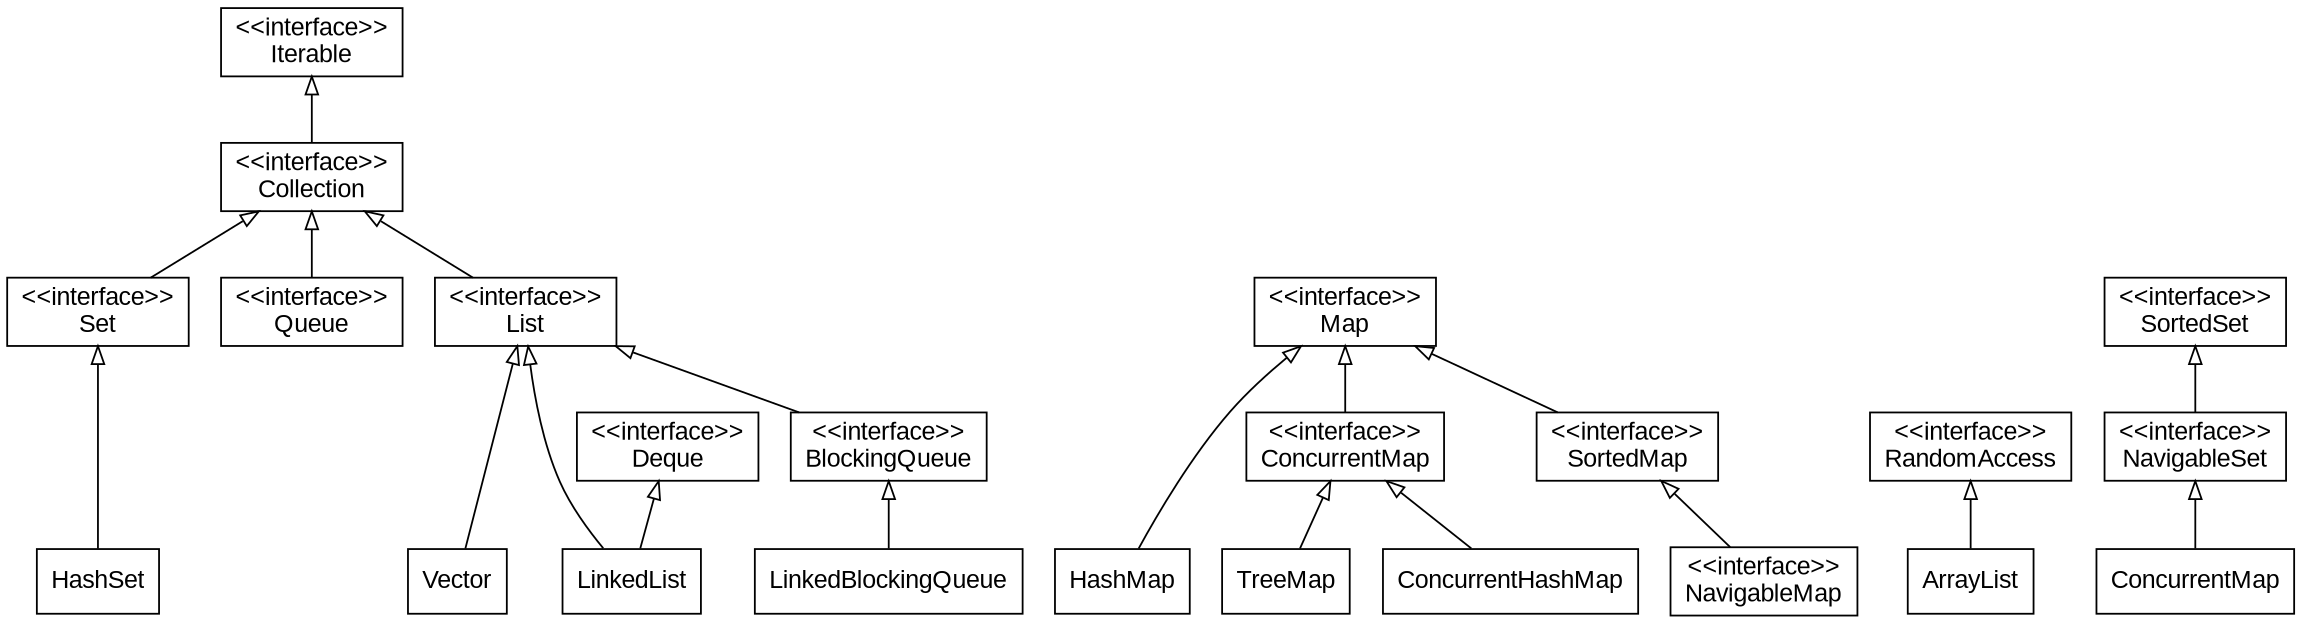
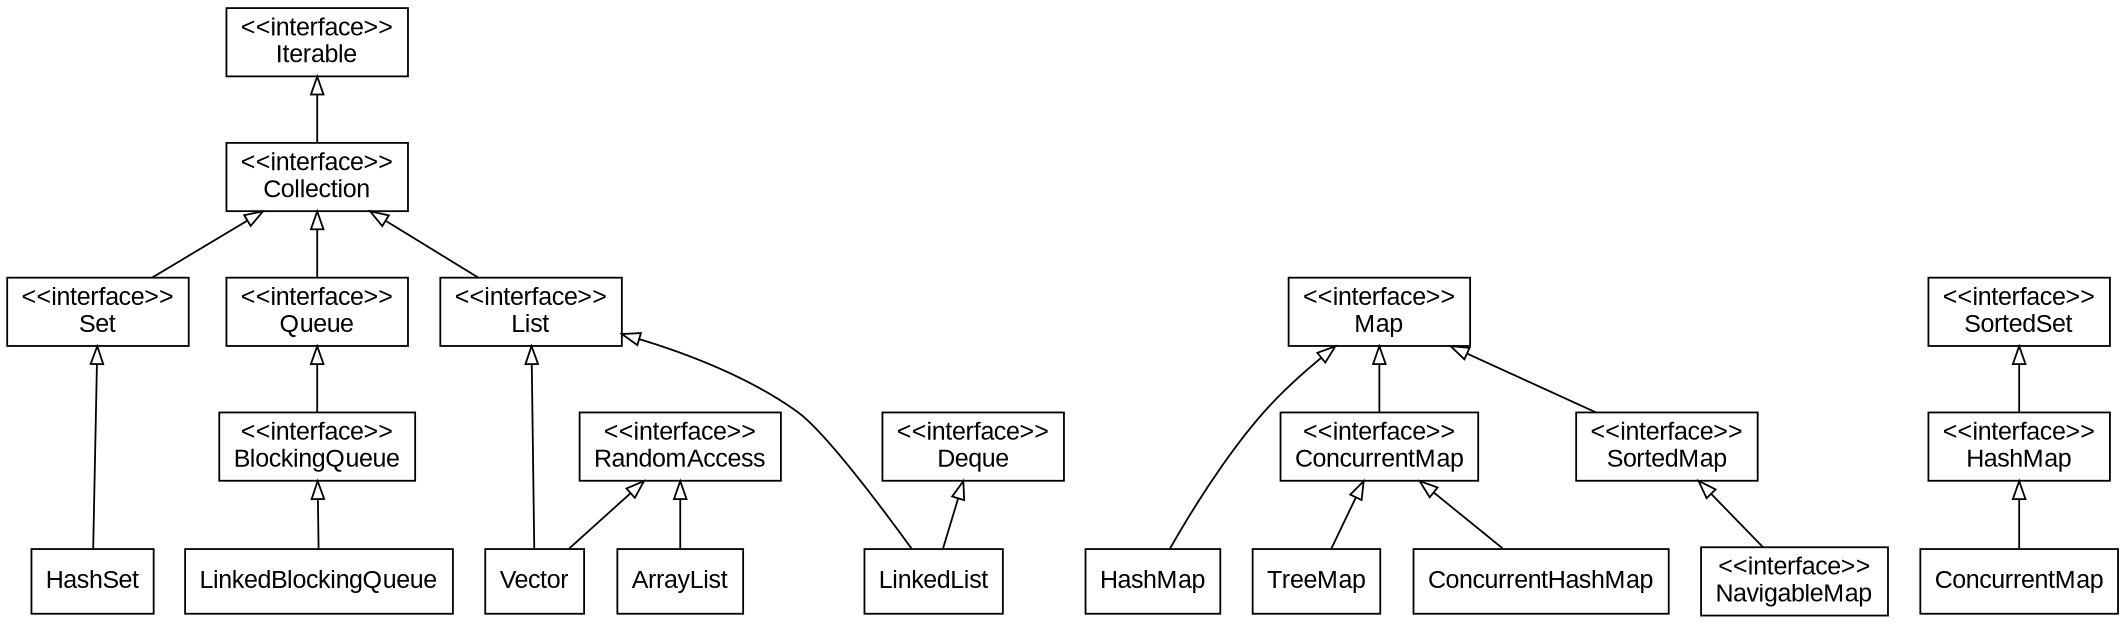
(716, 382) -> (317, 388)
(2195, 447) -> (2019, 447)
none -> (600, 521)
